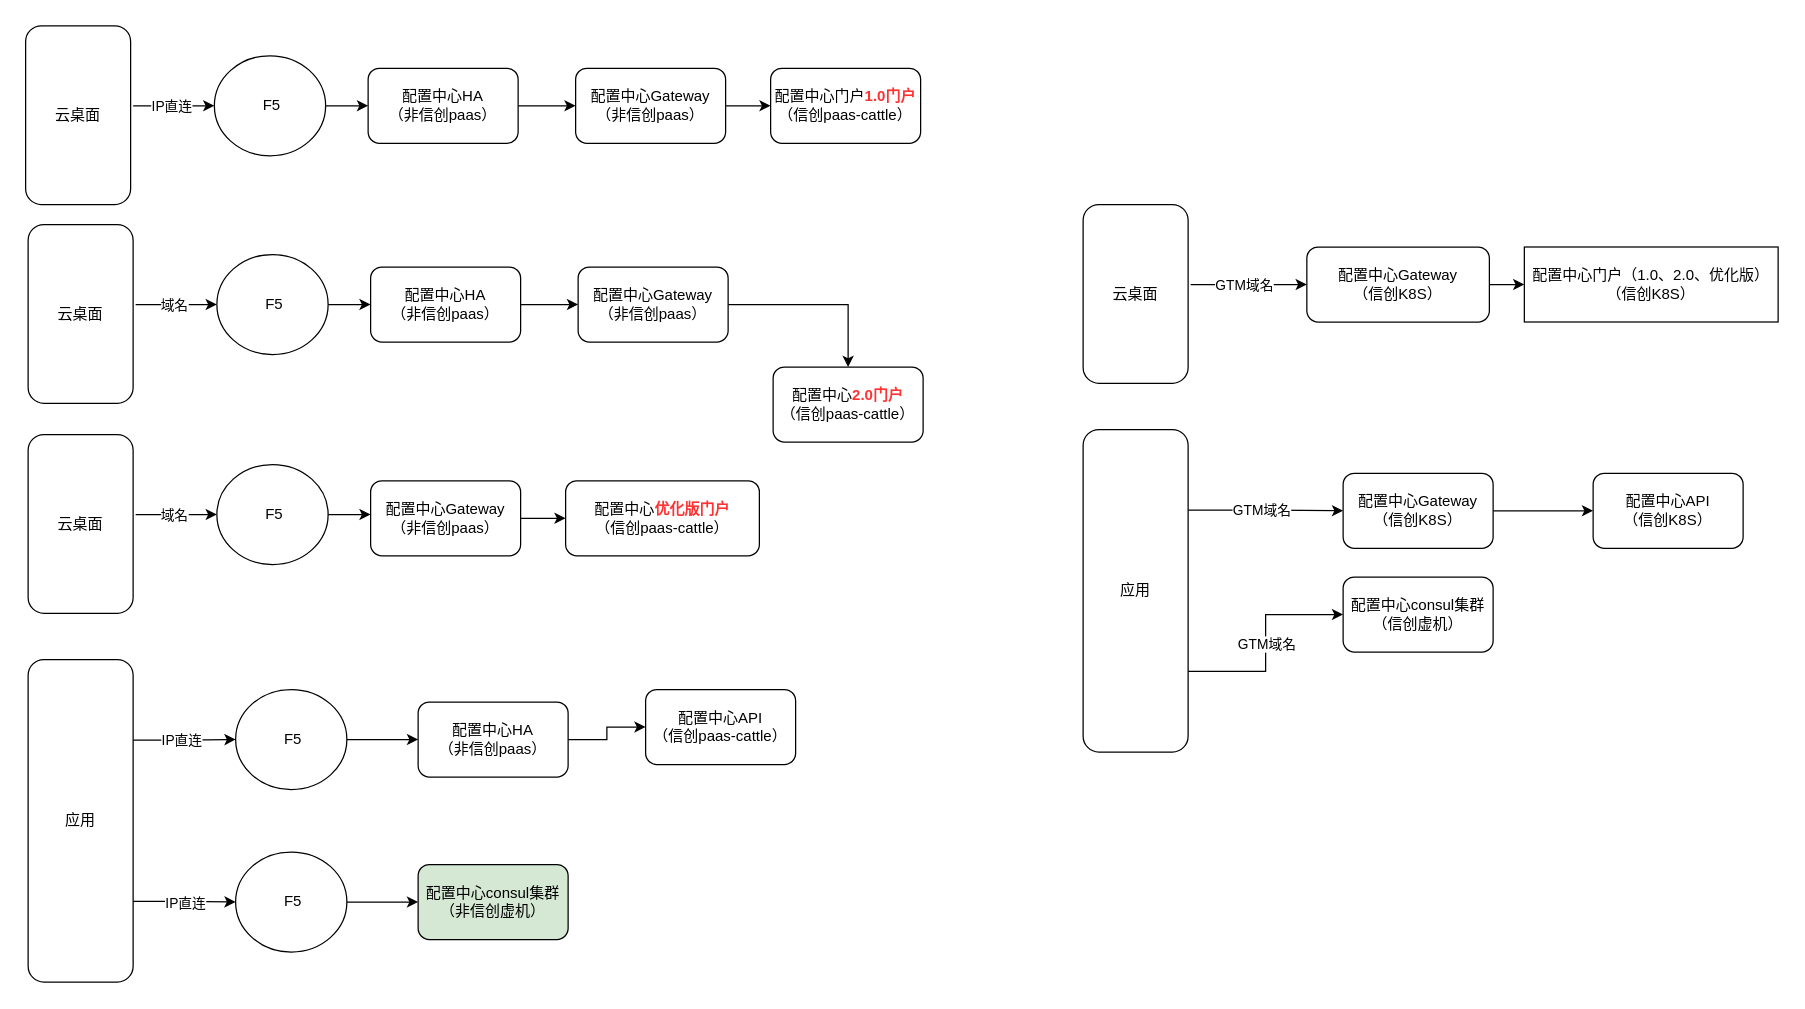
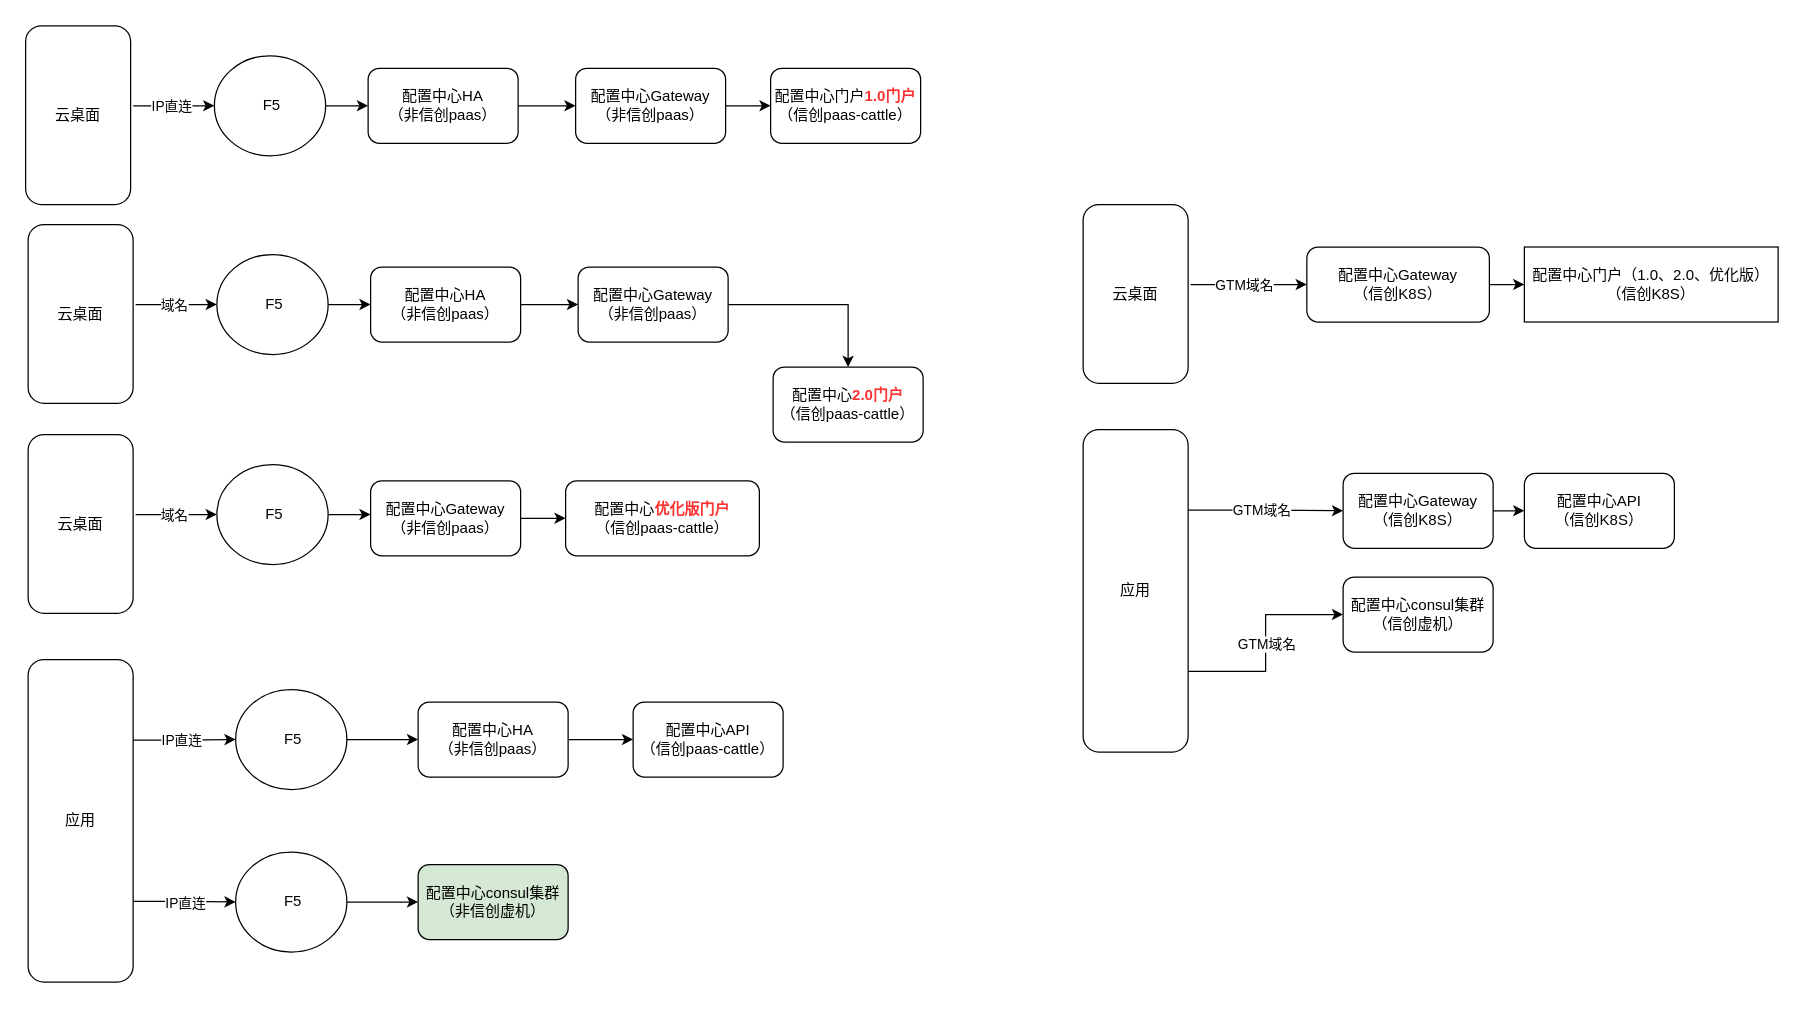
(1668, 511) -> (1599, 511)
(721, 727) -> (708, 739)
